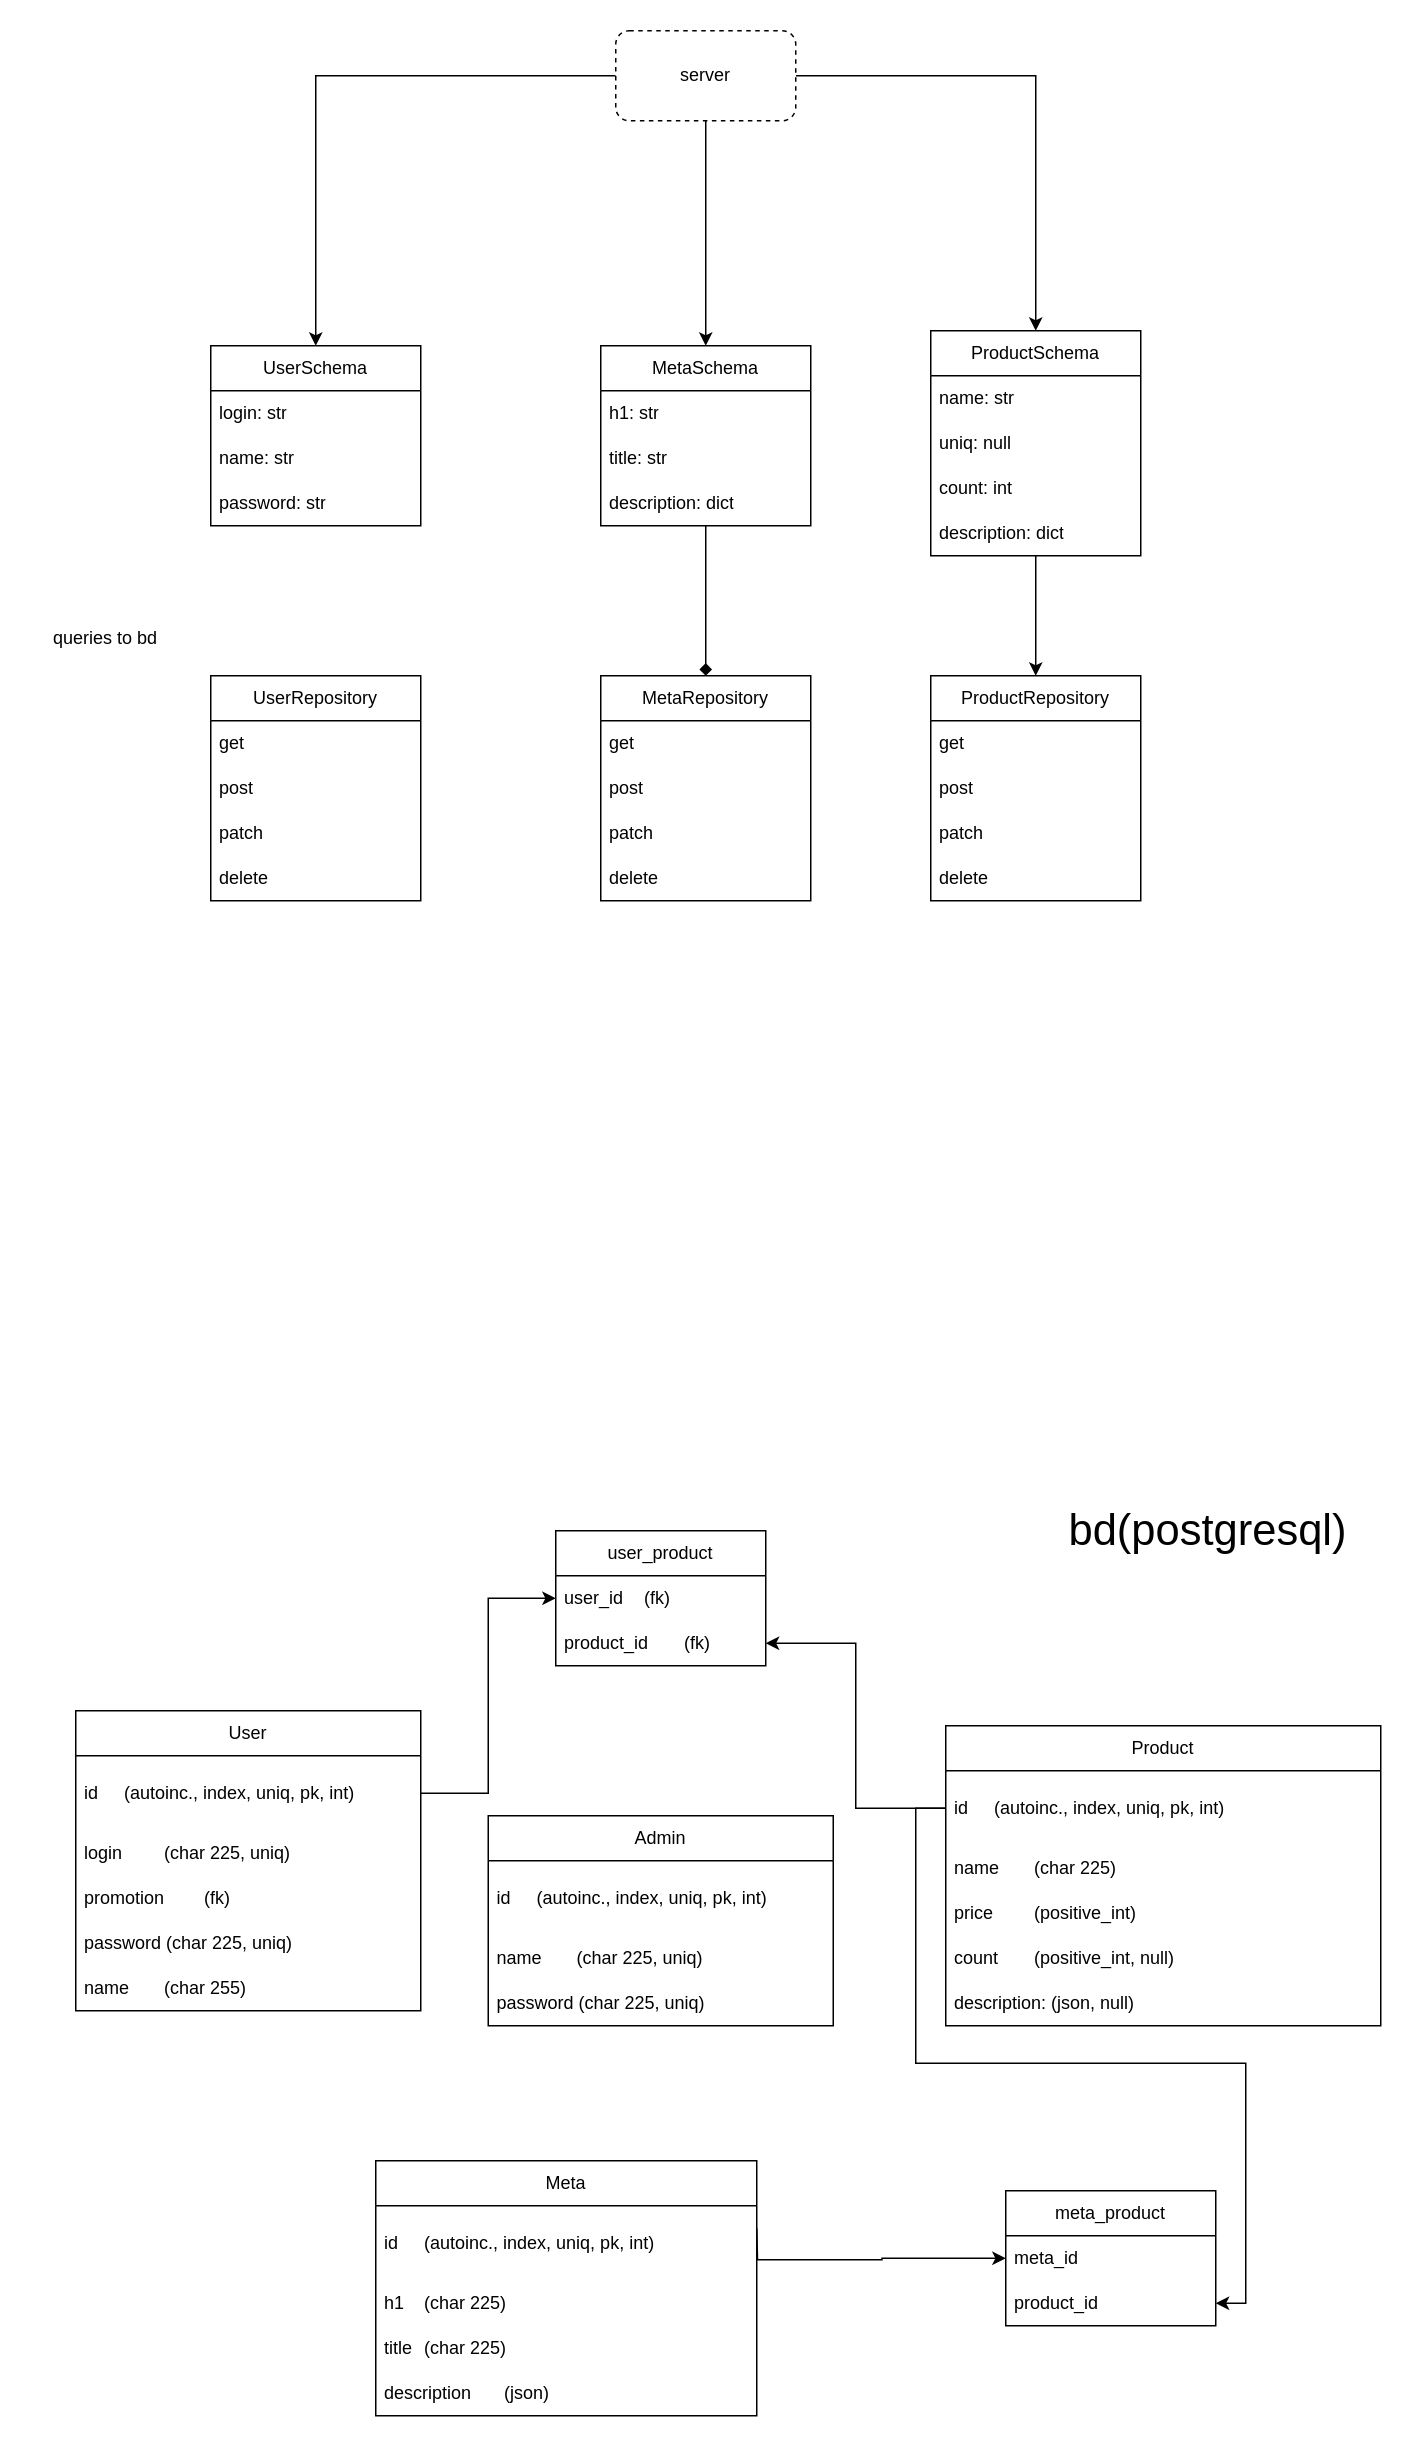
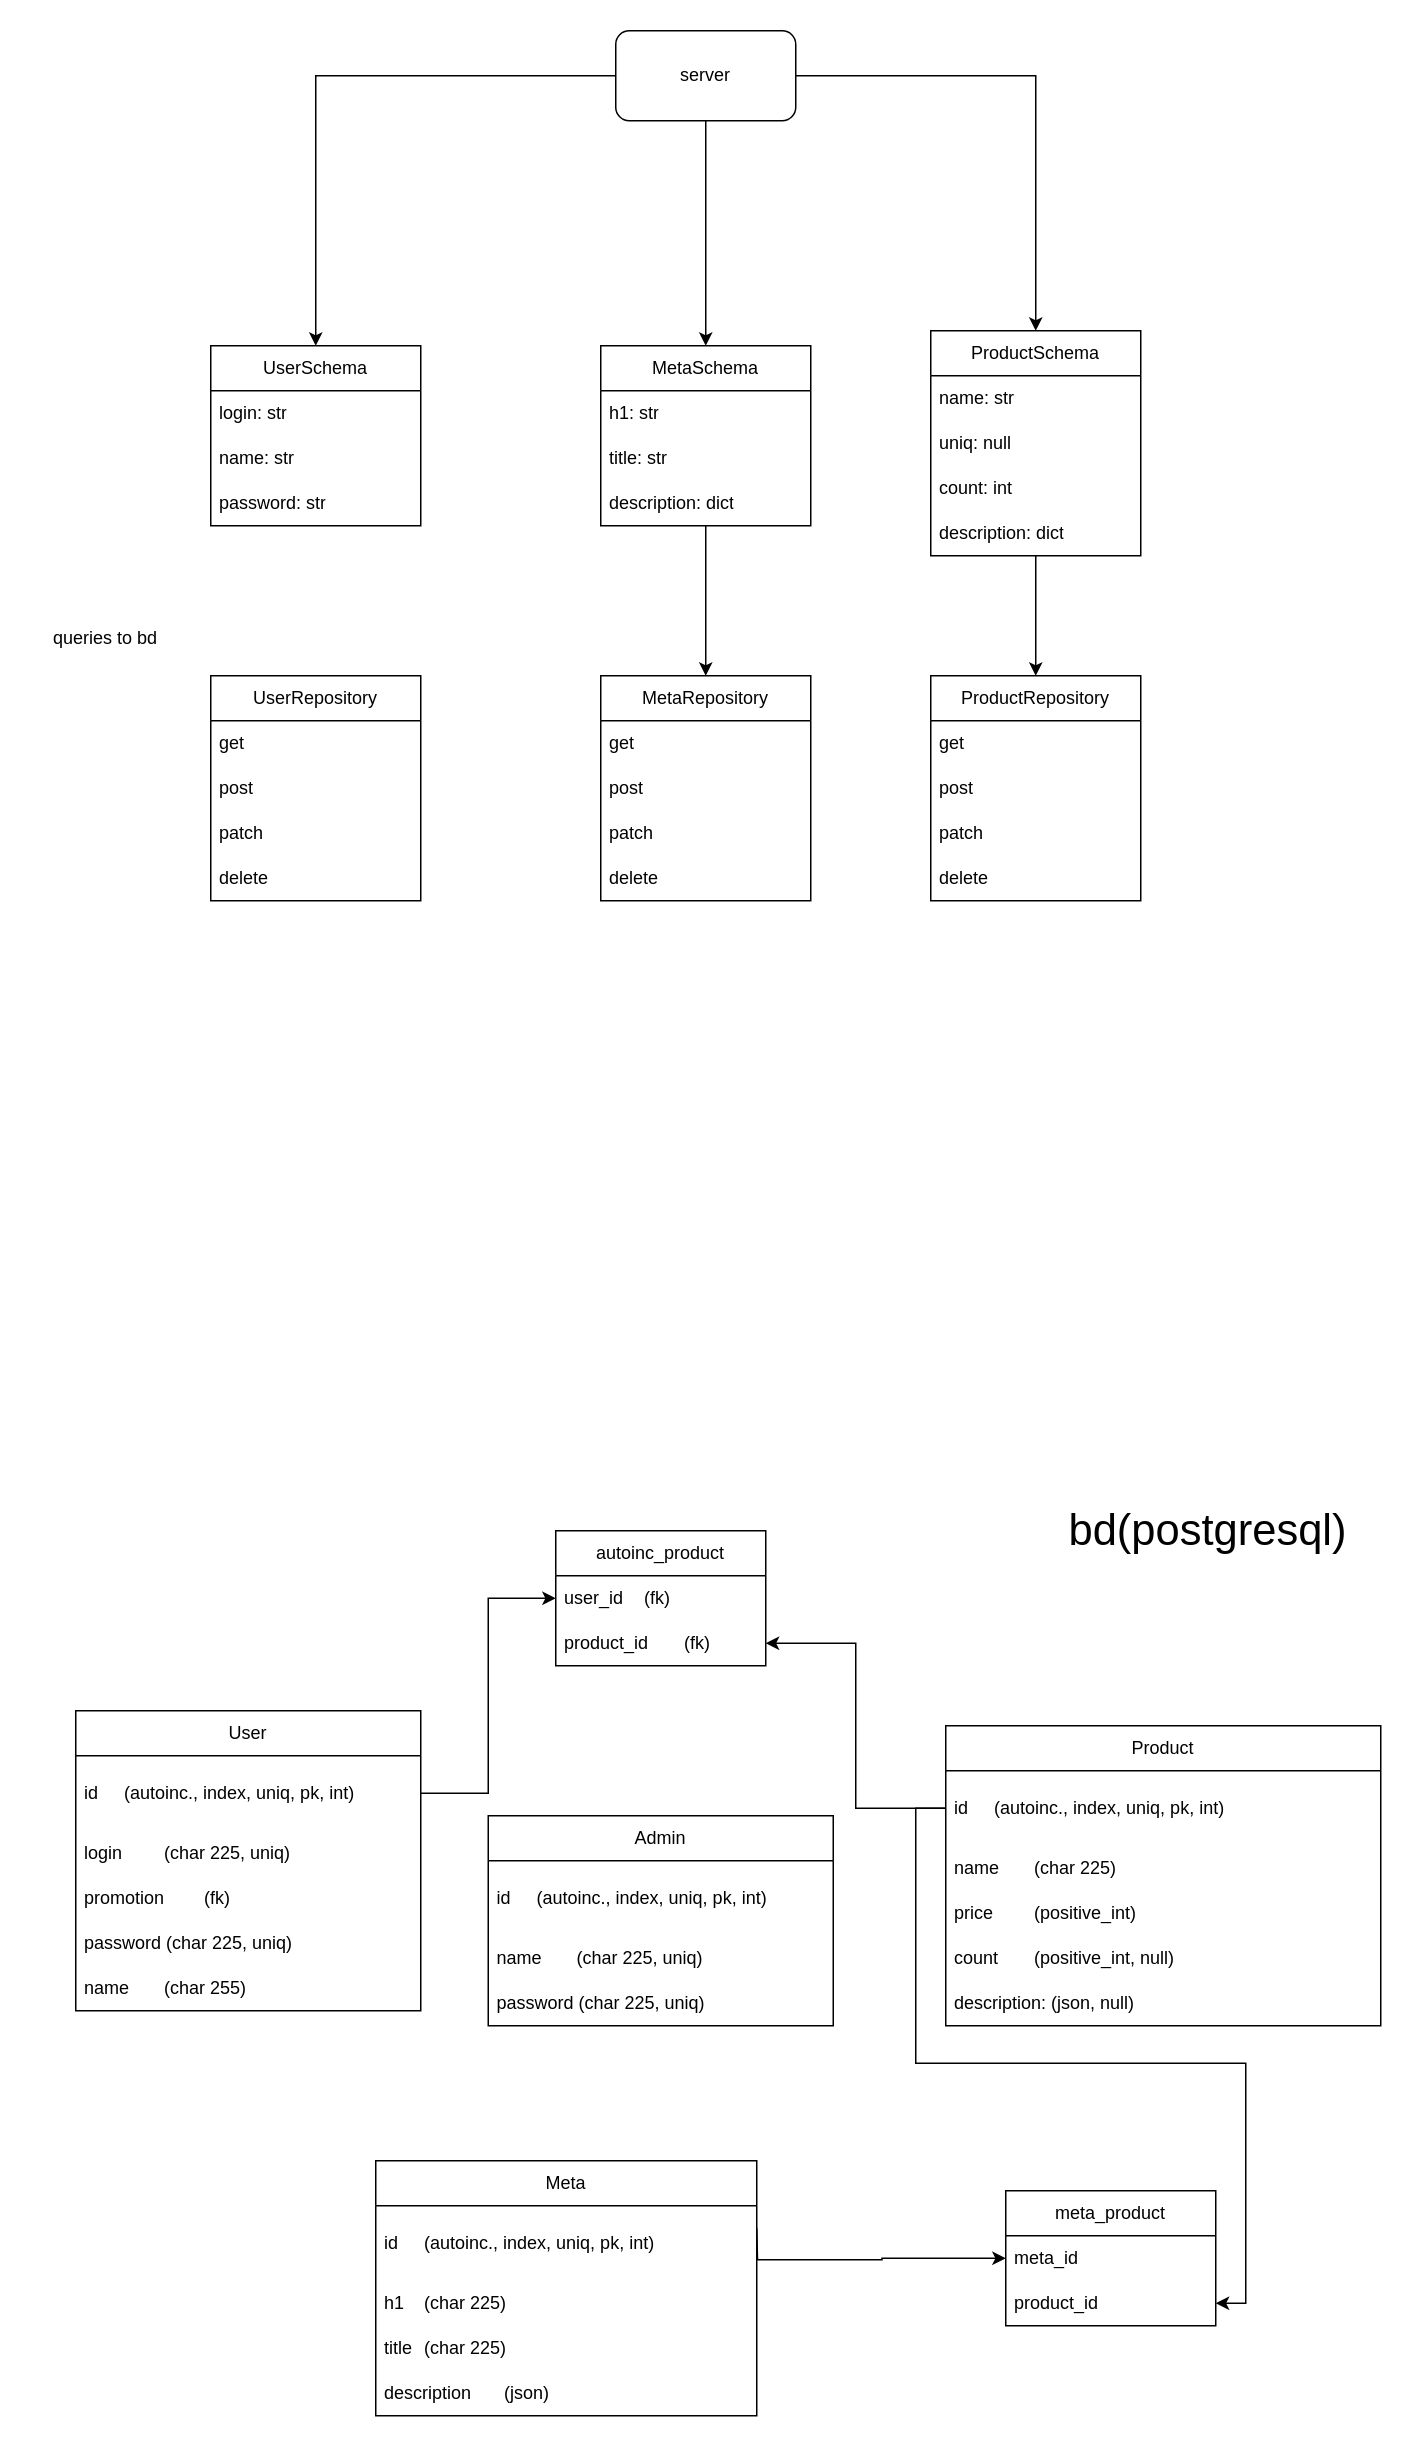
(706, 76) -> (706, 76)
(706, 663) -> (706, 664)
(661, 1553) -> (661, 1553)
